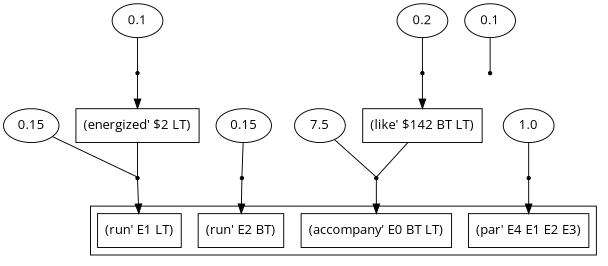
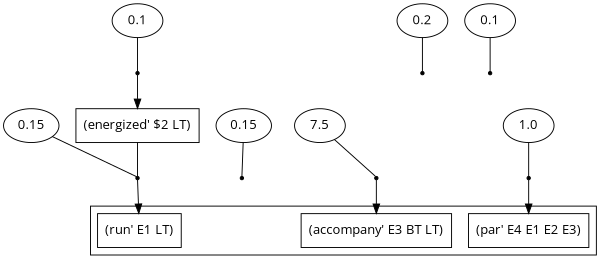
(422, 126) -> none
(241, 231) -> none
(376, 231) -> (376, 231)
